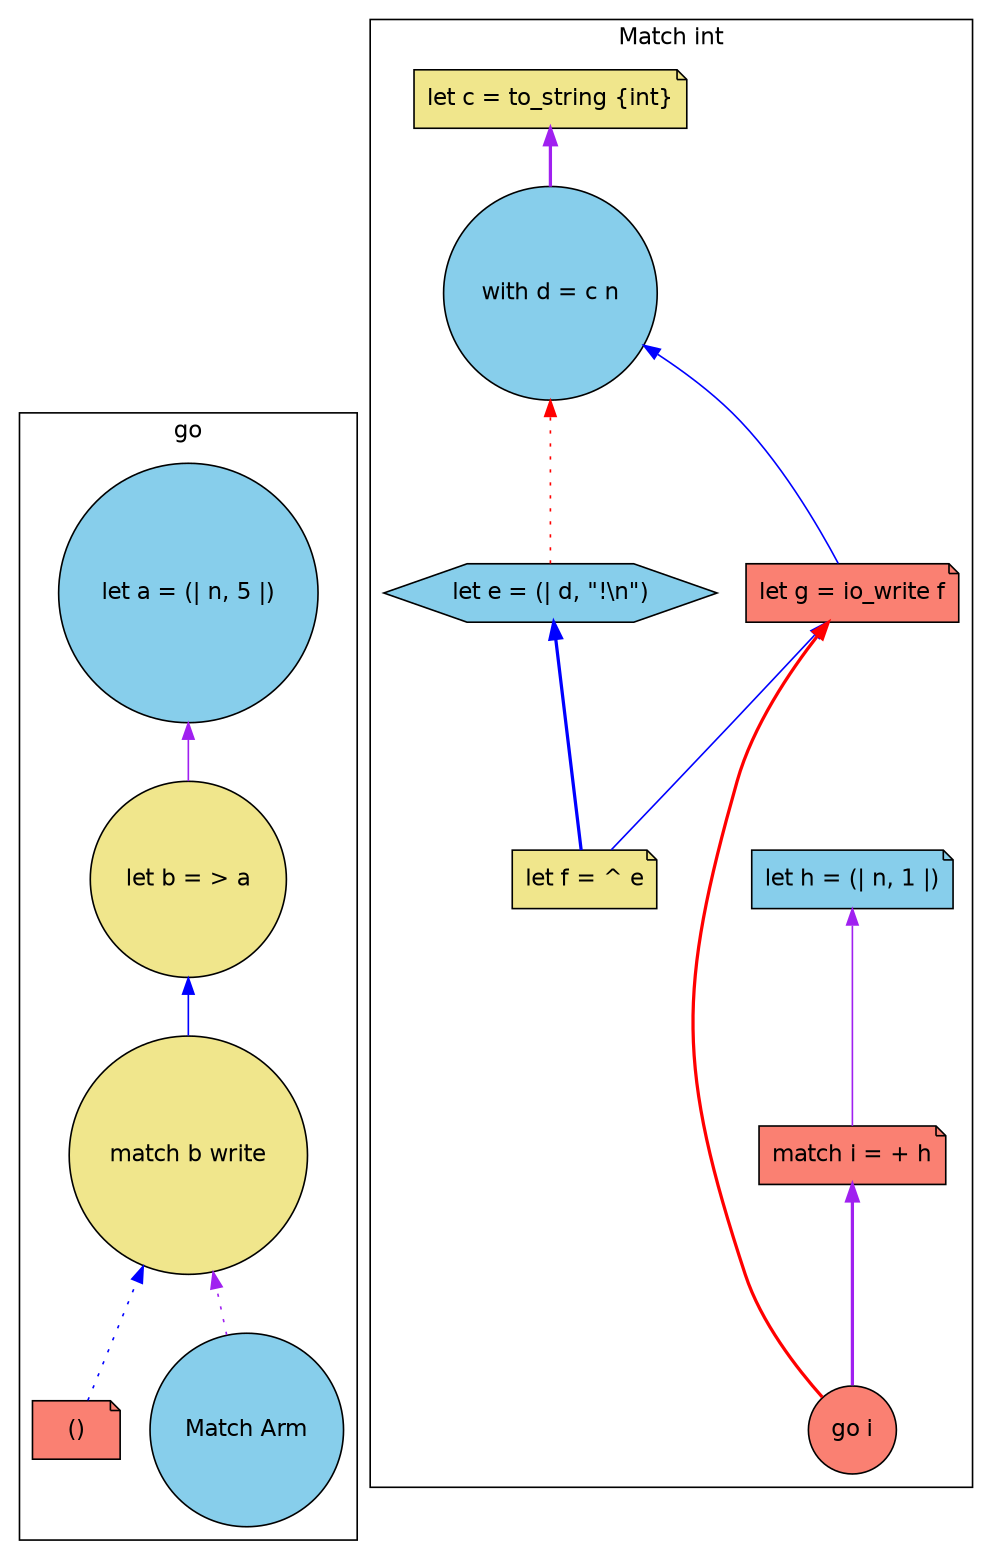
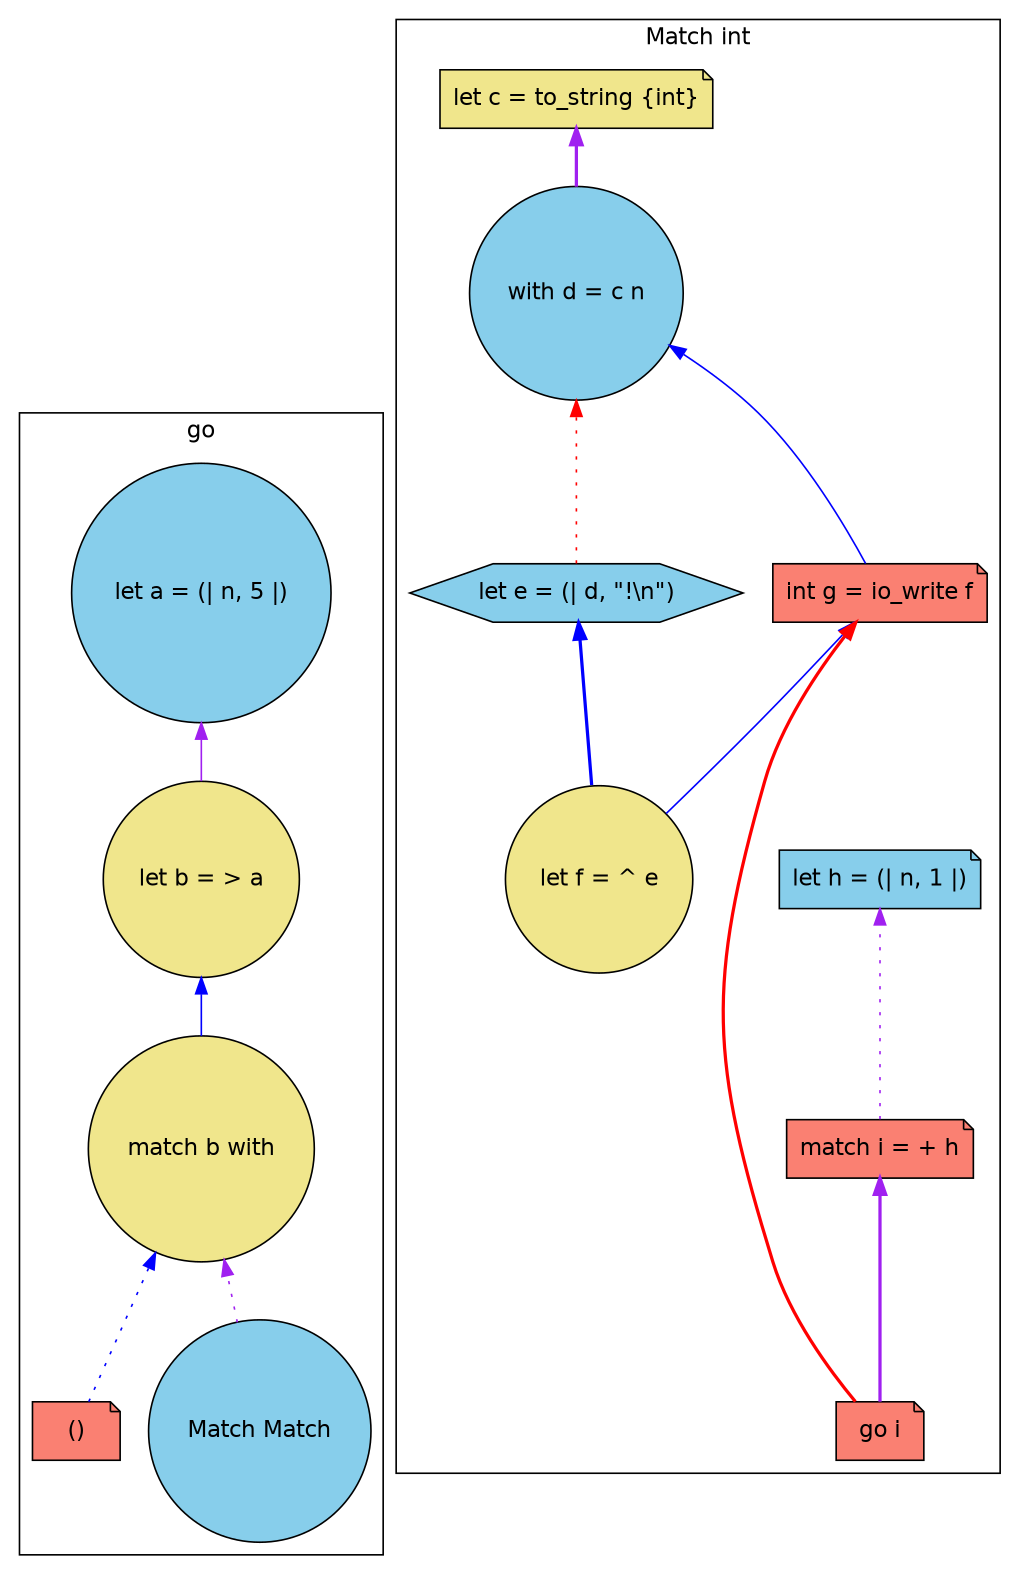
(852, 593) -> (880, 593)
(584, 879) -> (599, 879)
(852, 1026) -> (880, 1022)
(188, 1155) -> (201, 1149)
(247, 1430) -> (260, 1431)
(852, 1430) -> (880, 1431)
